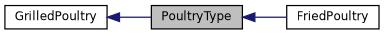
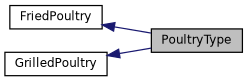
(271, 17) -> (133, 30)
